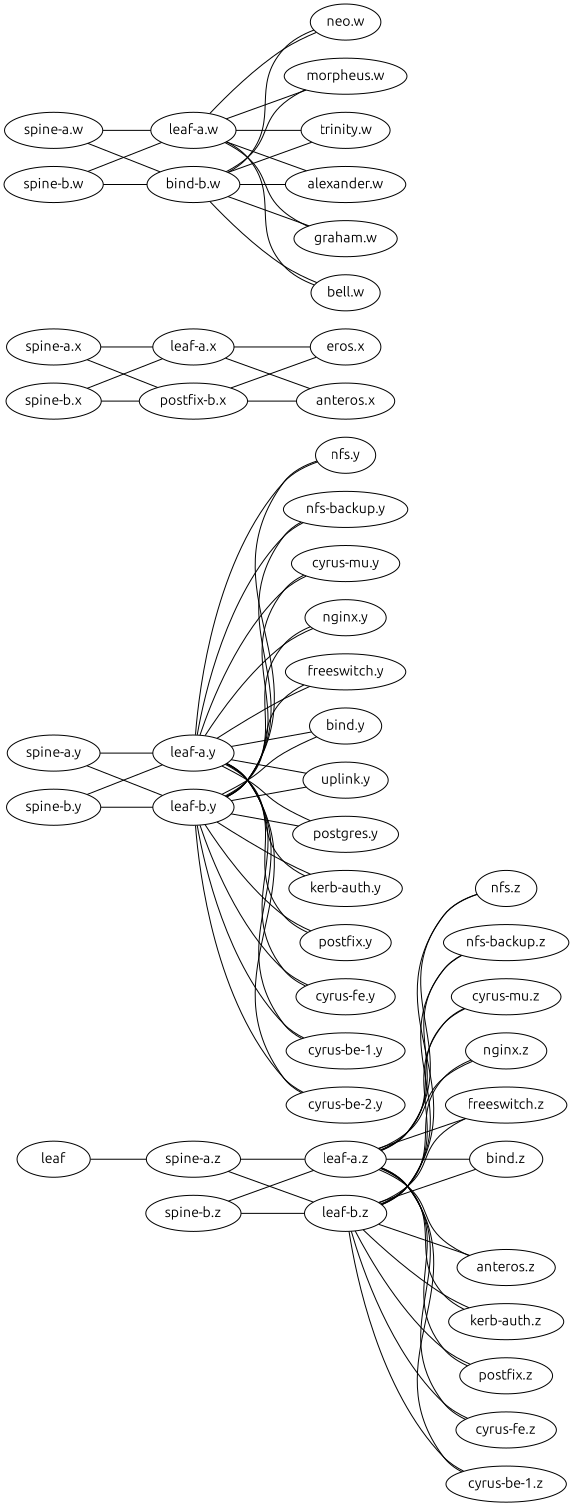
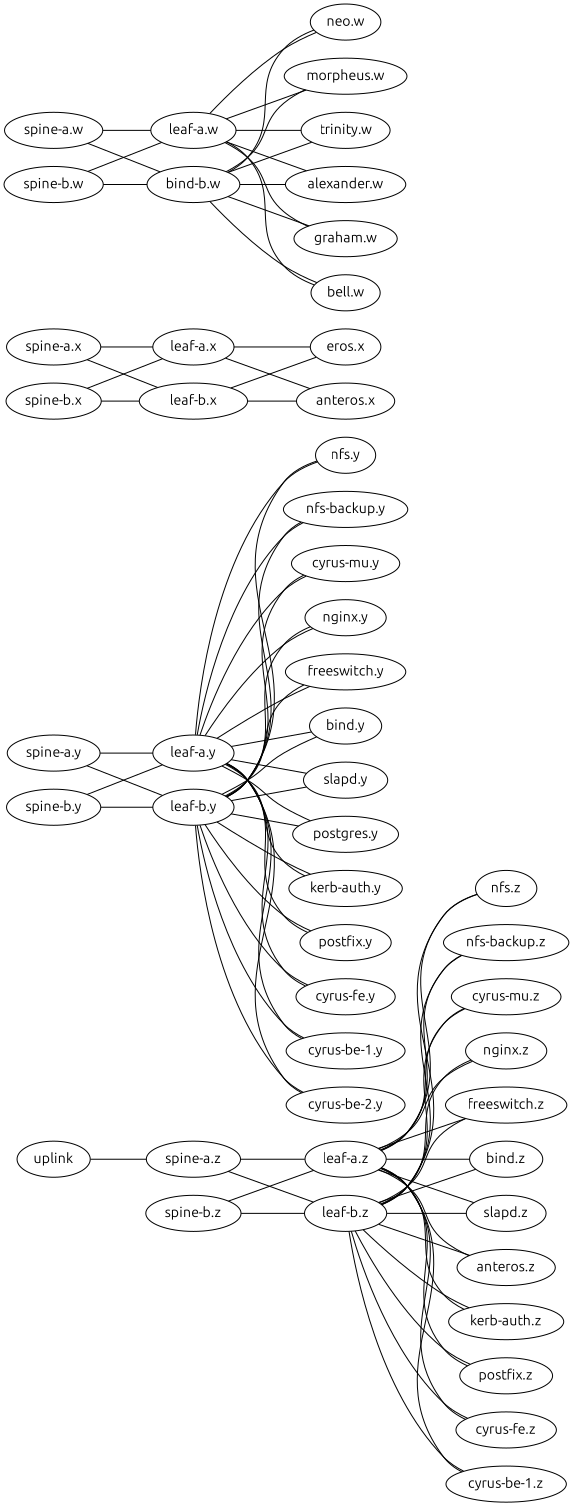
(193, 401) -> (193, 401)
(346, 780) -> (346, 780)
(54, 1159) -> (54, 1159)
none -> (506, 1213)
